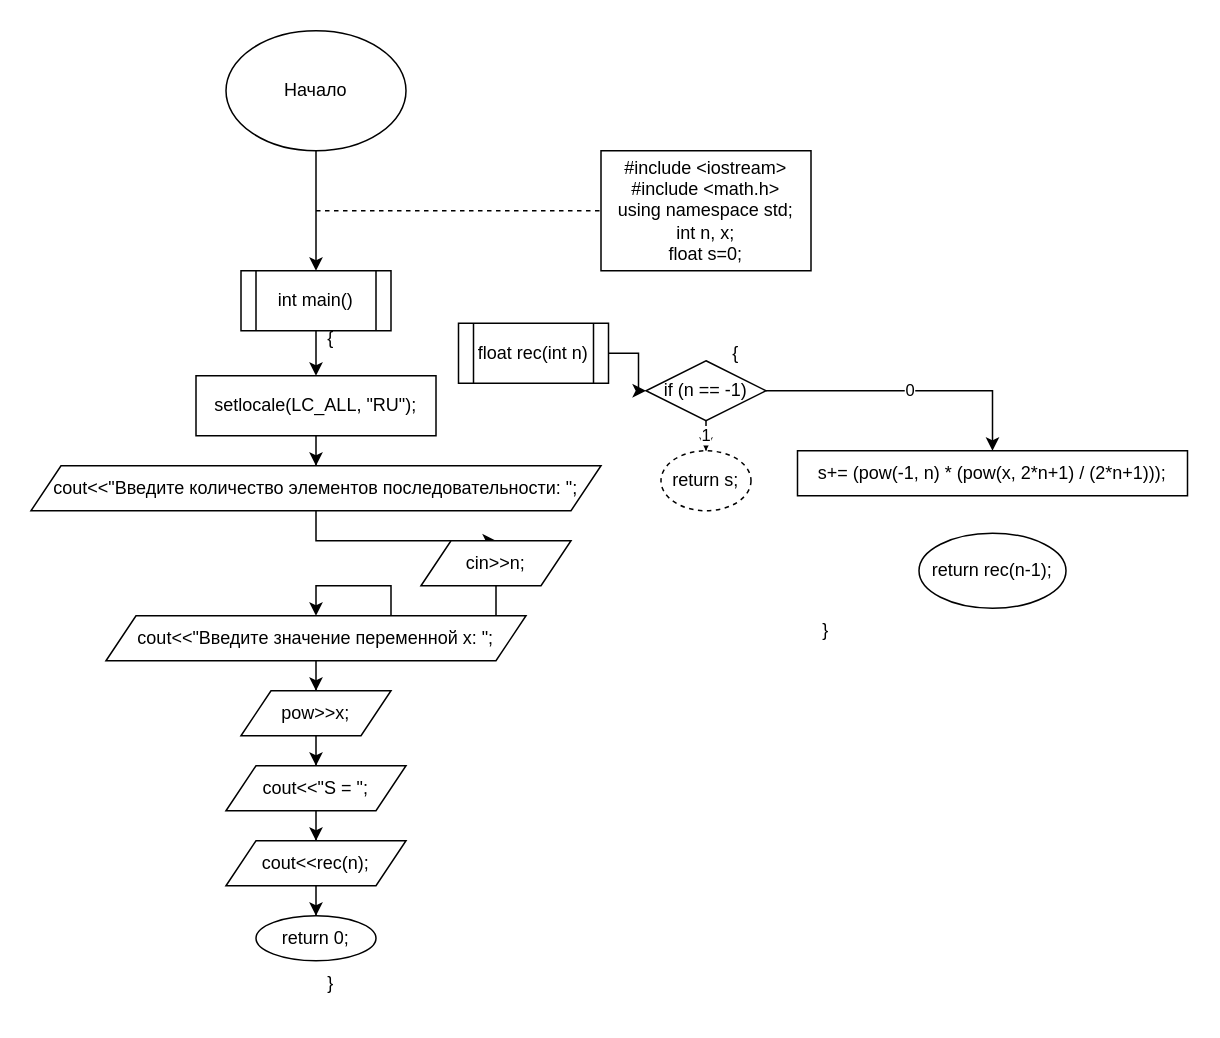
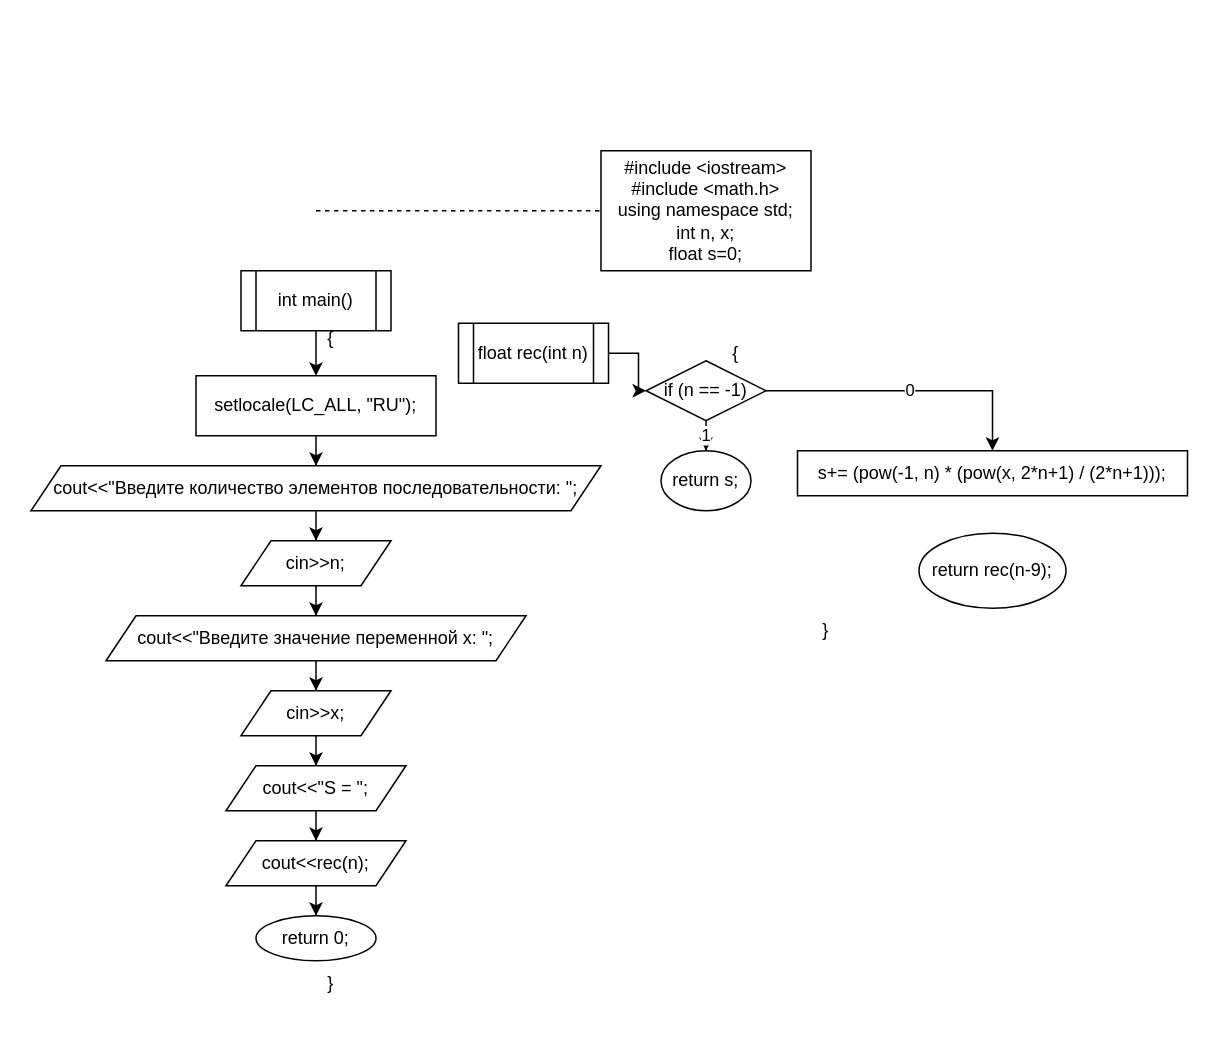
(316, 91) -> none
(316, 206) -> none
(706, 481) -> (706, 481)
(496, 563) -> (316, 563)
(992, 571) -> (992, 571)
(316, 713) -> (316, 713)
